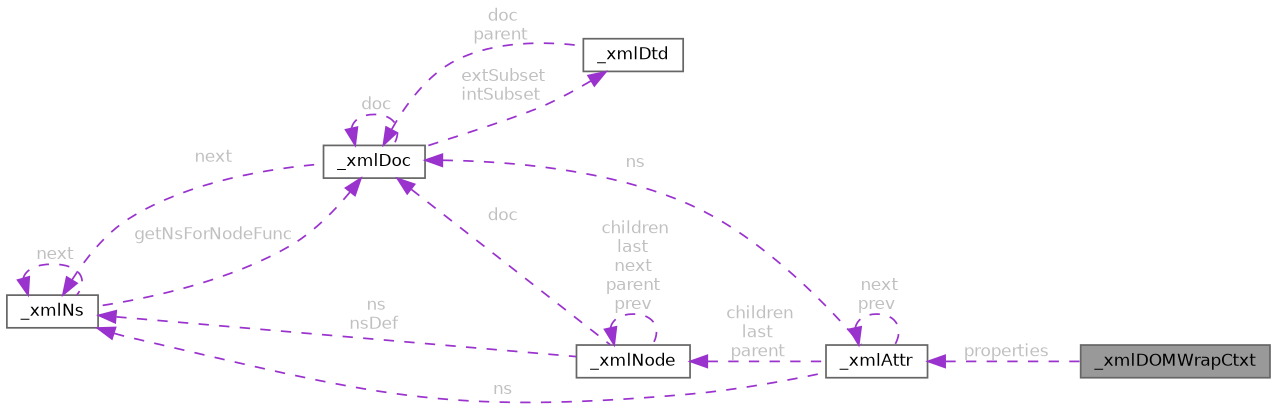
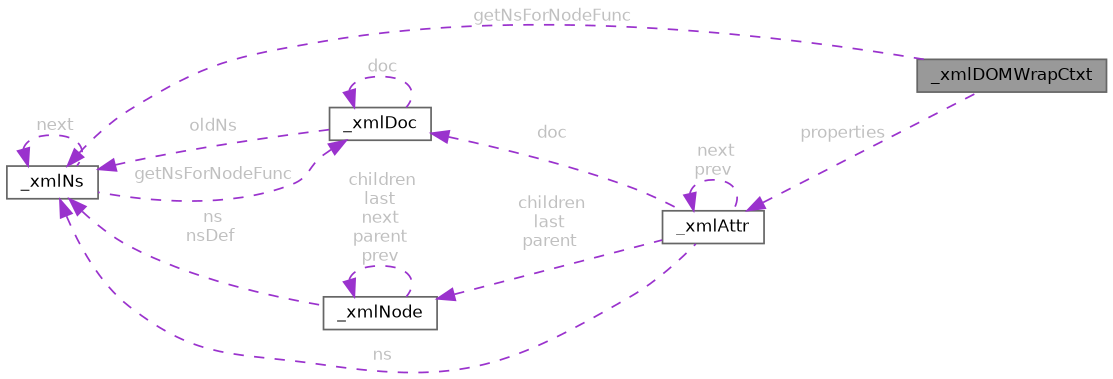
none -> (487, 26)
(633, 55) -> none
(211, 157) -> (211, 126)
(633, 163) -> (550, 133)
(511, 267) -> none
